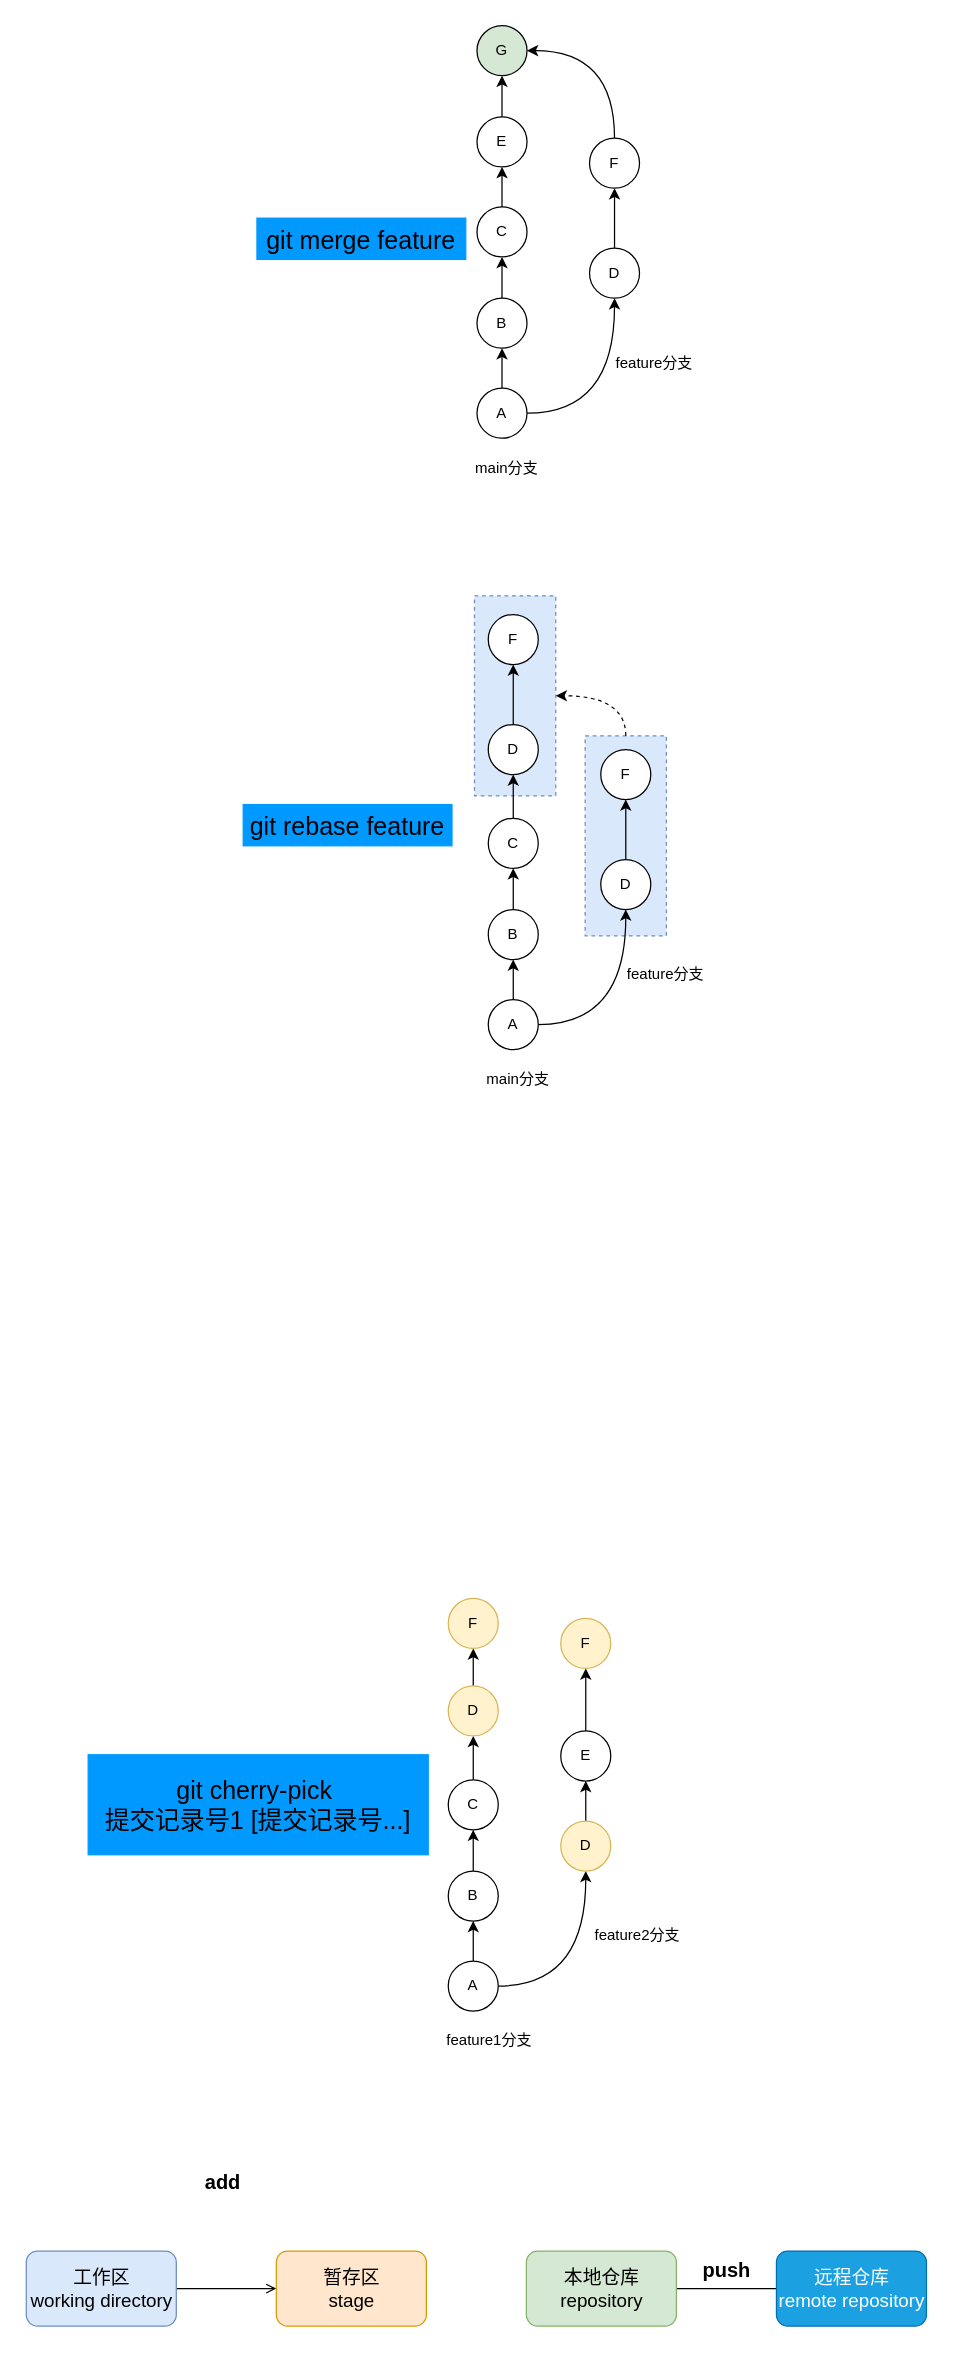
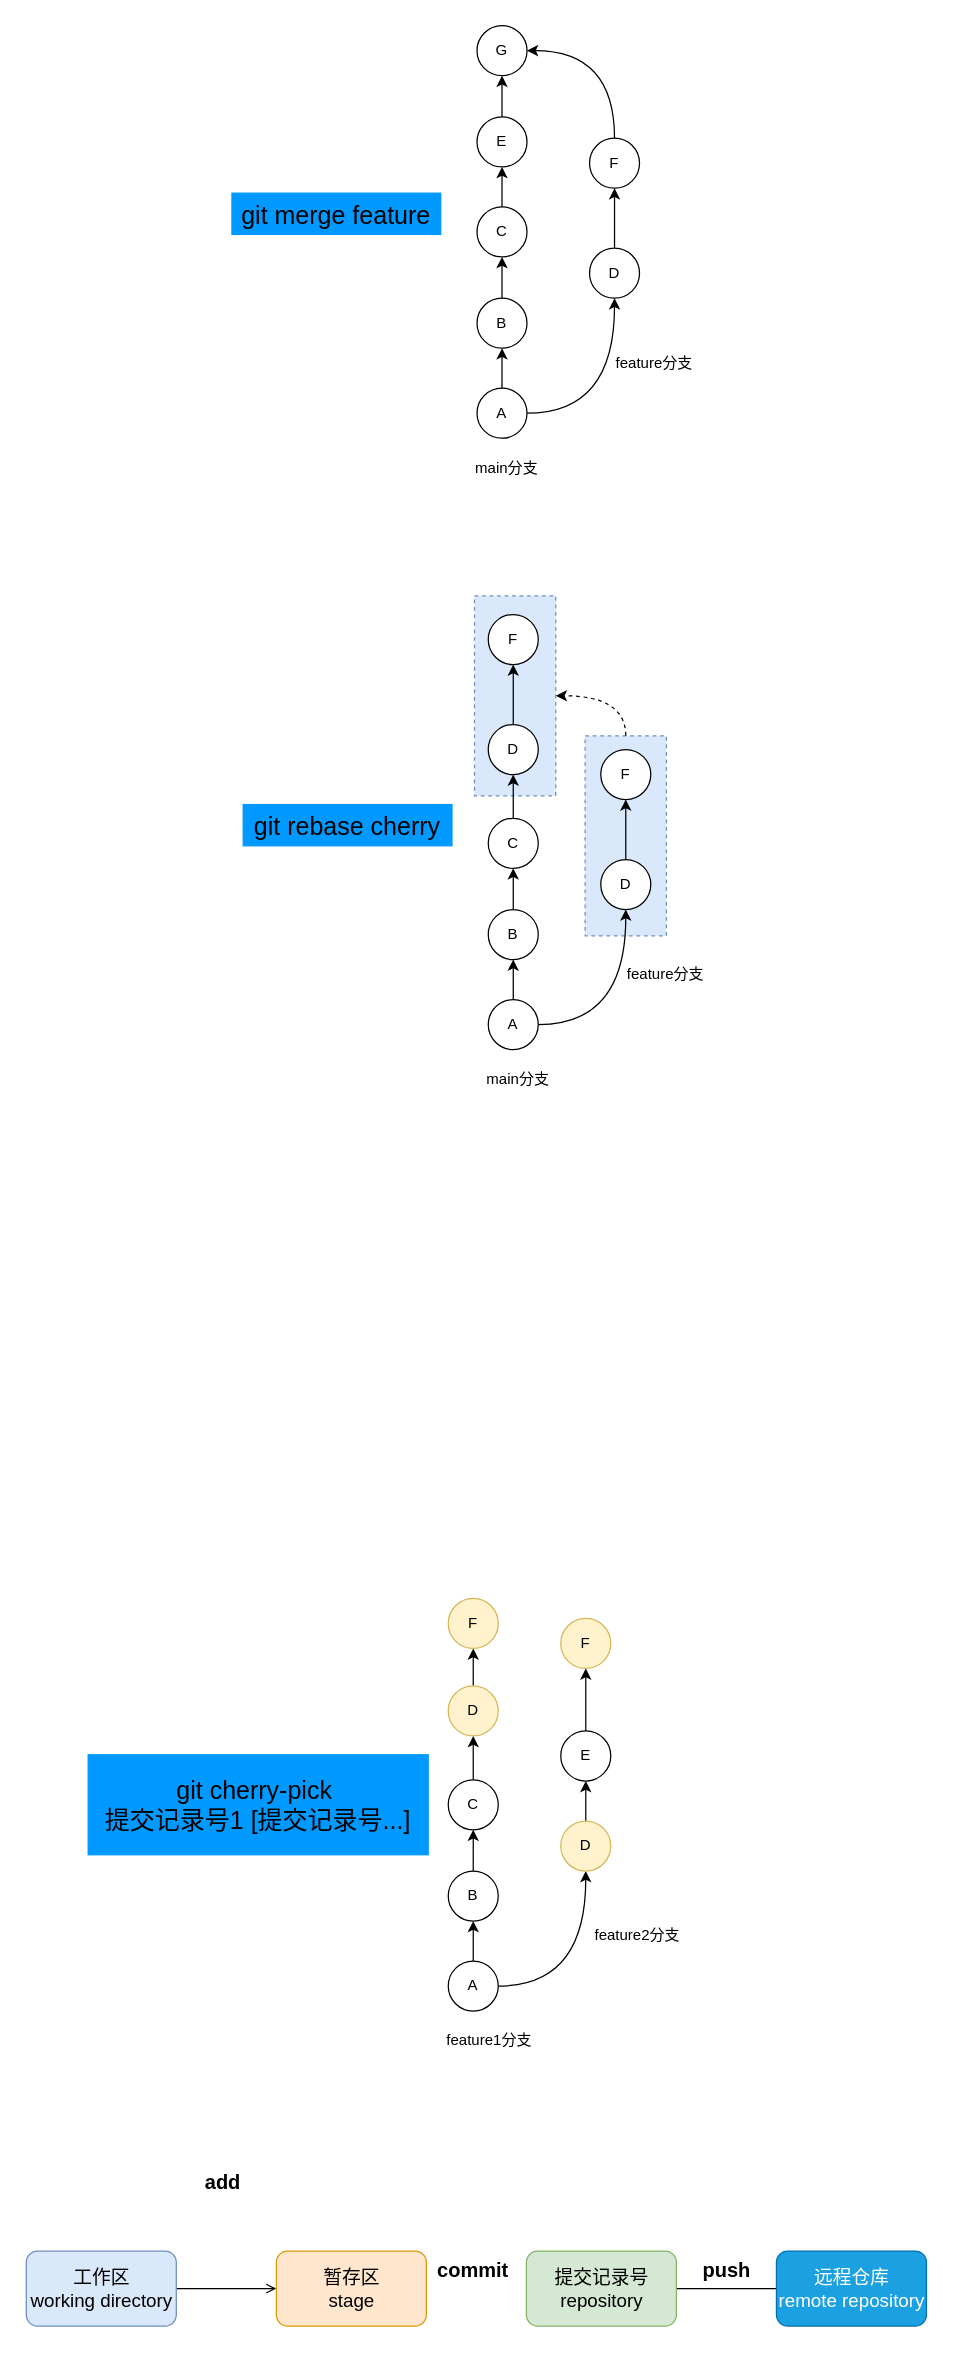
(502, 51) -> (502, 51)
(361, 239) -> (336, 214)
(348, 826) -> (348, 826)
none -> (473, 2269)
(602, 2288) -> (602, 2288)
